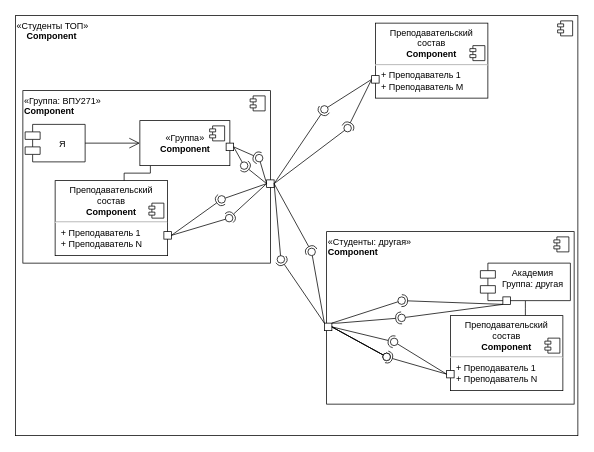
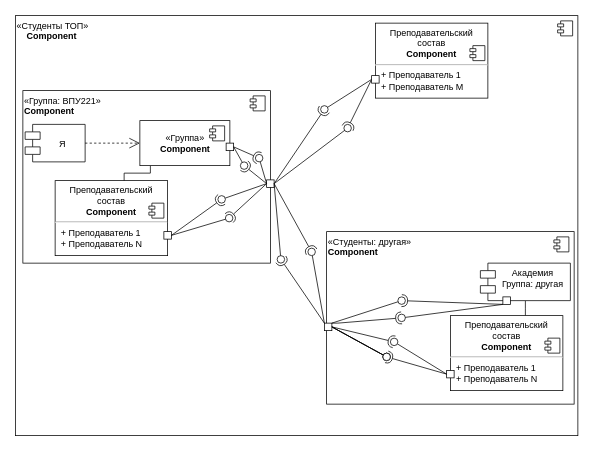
(62, 106) -> (62, 106)
(111, 143) -> (111, 143)
